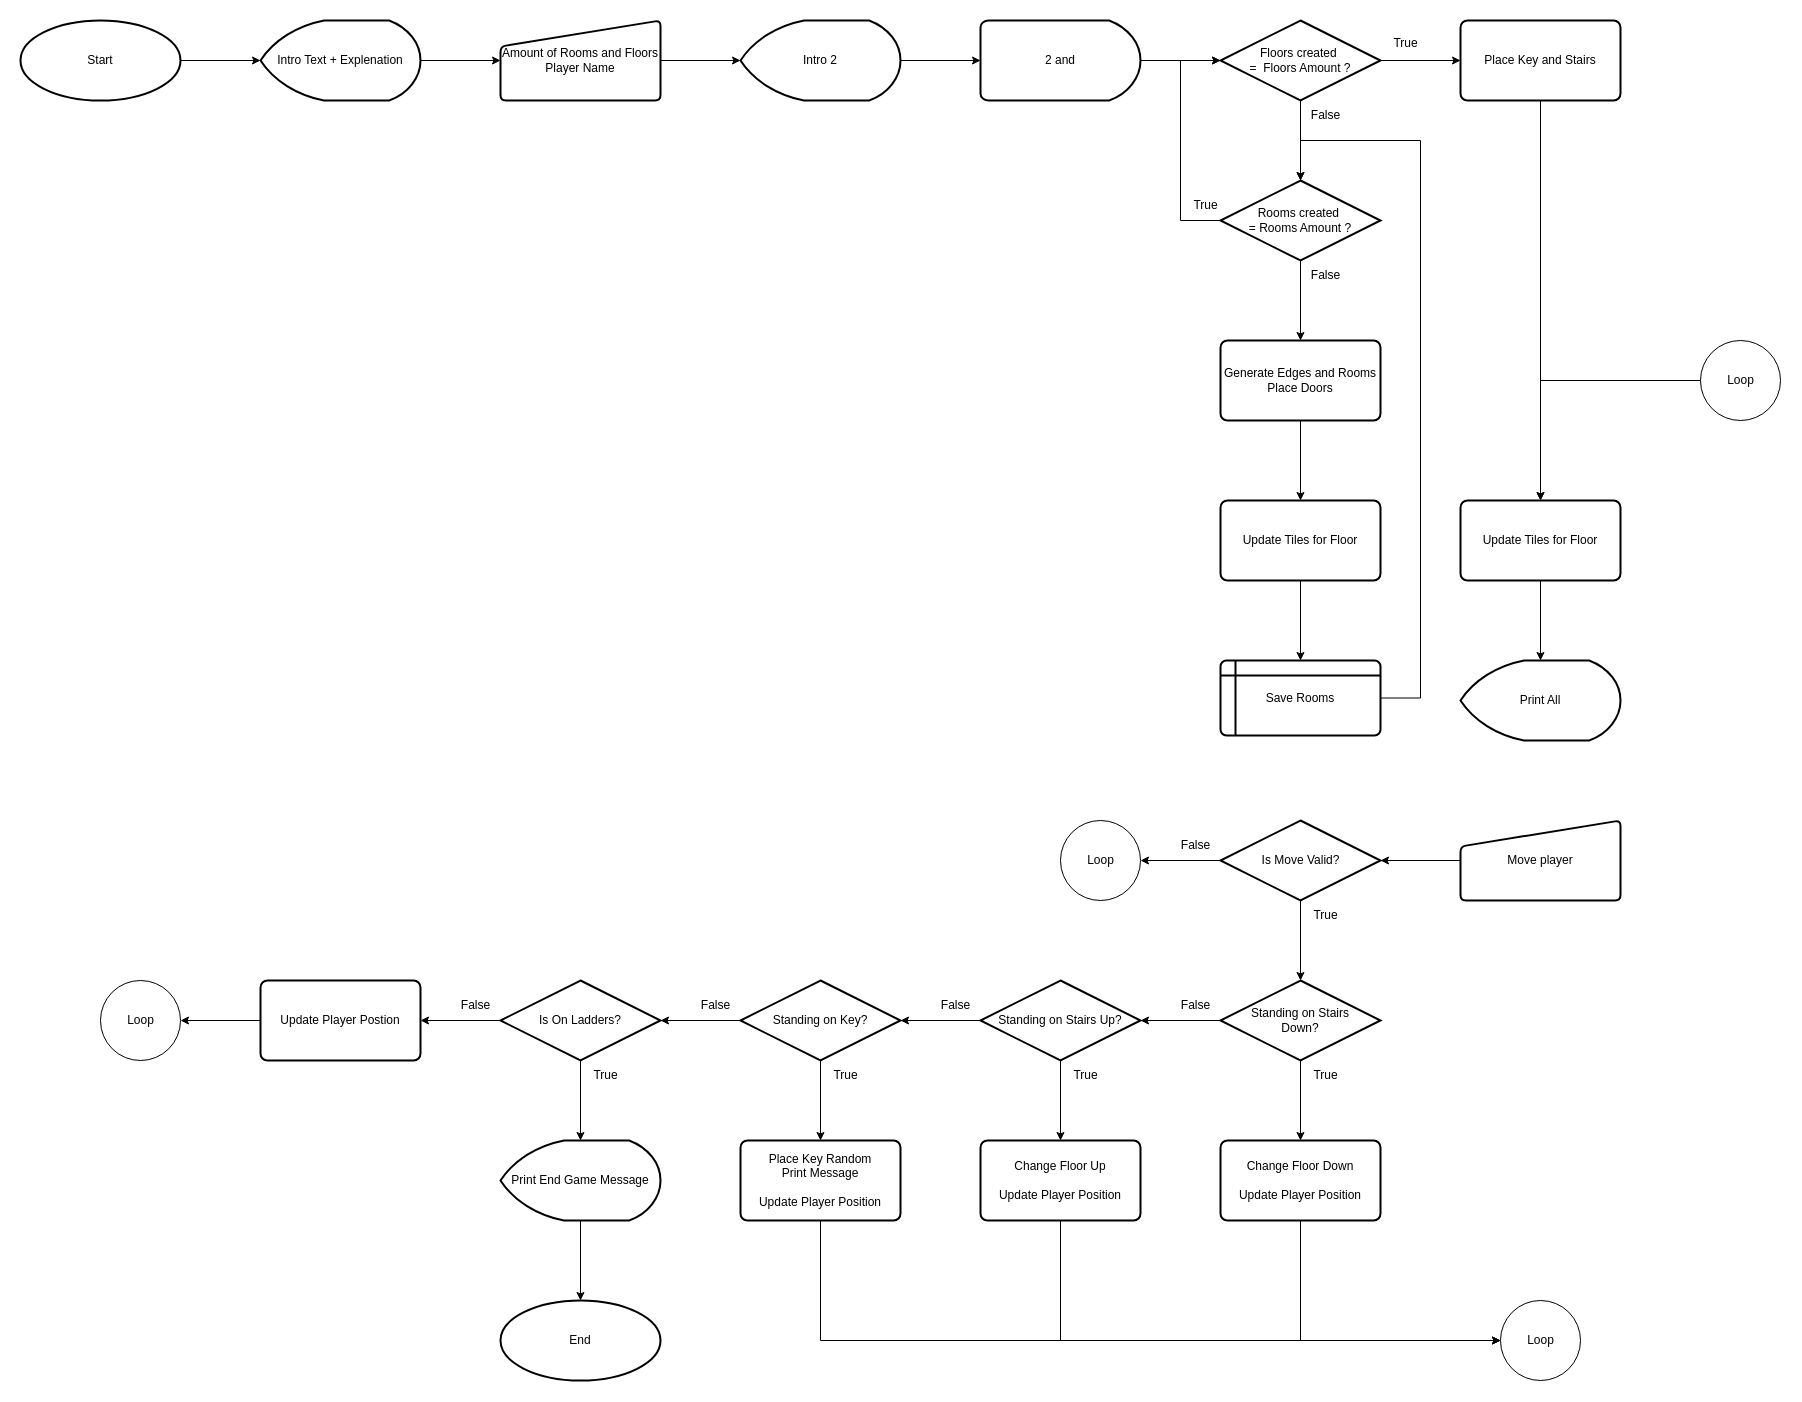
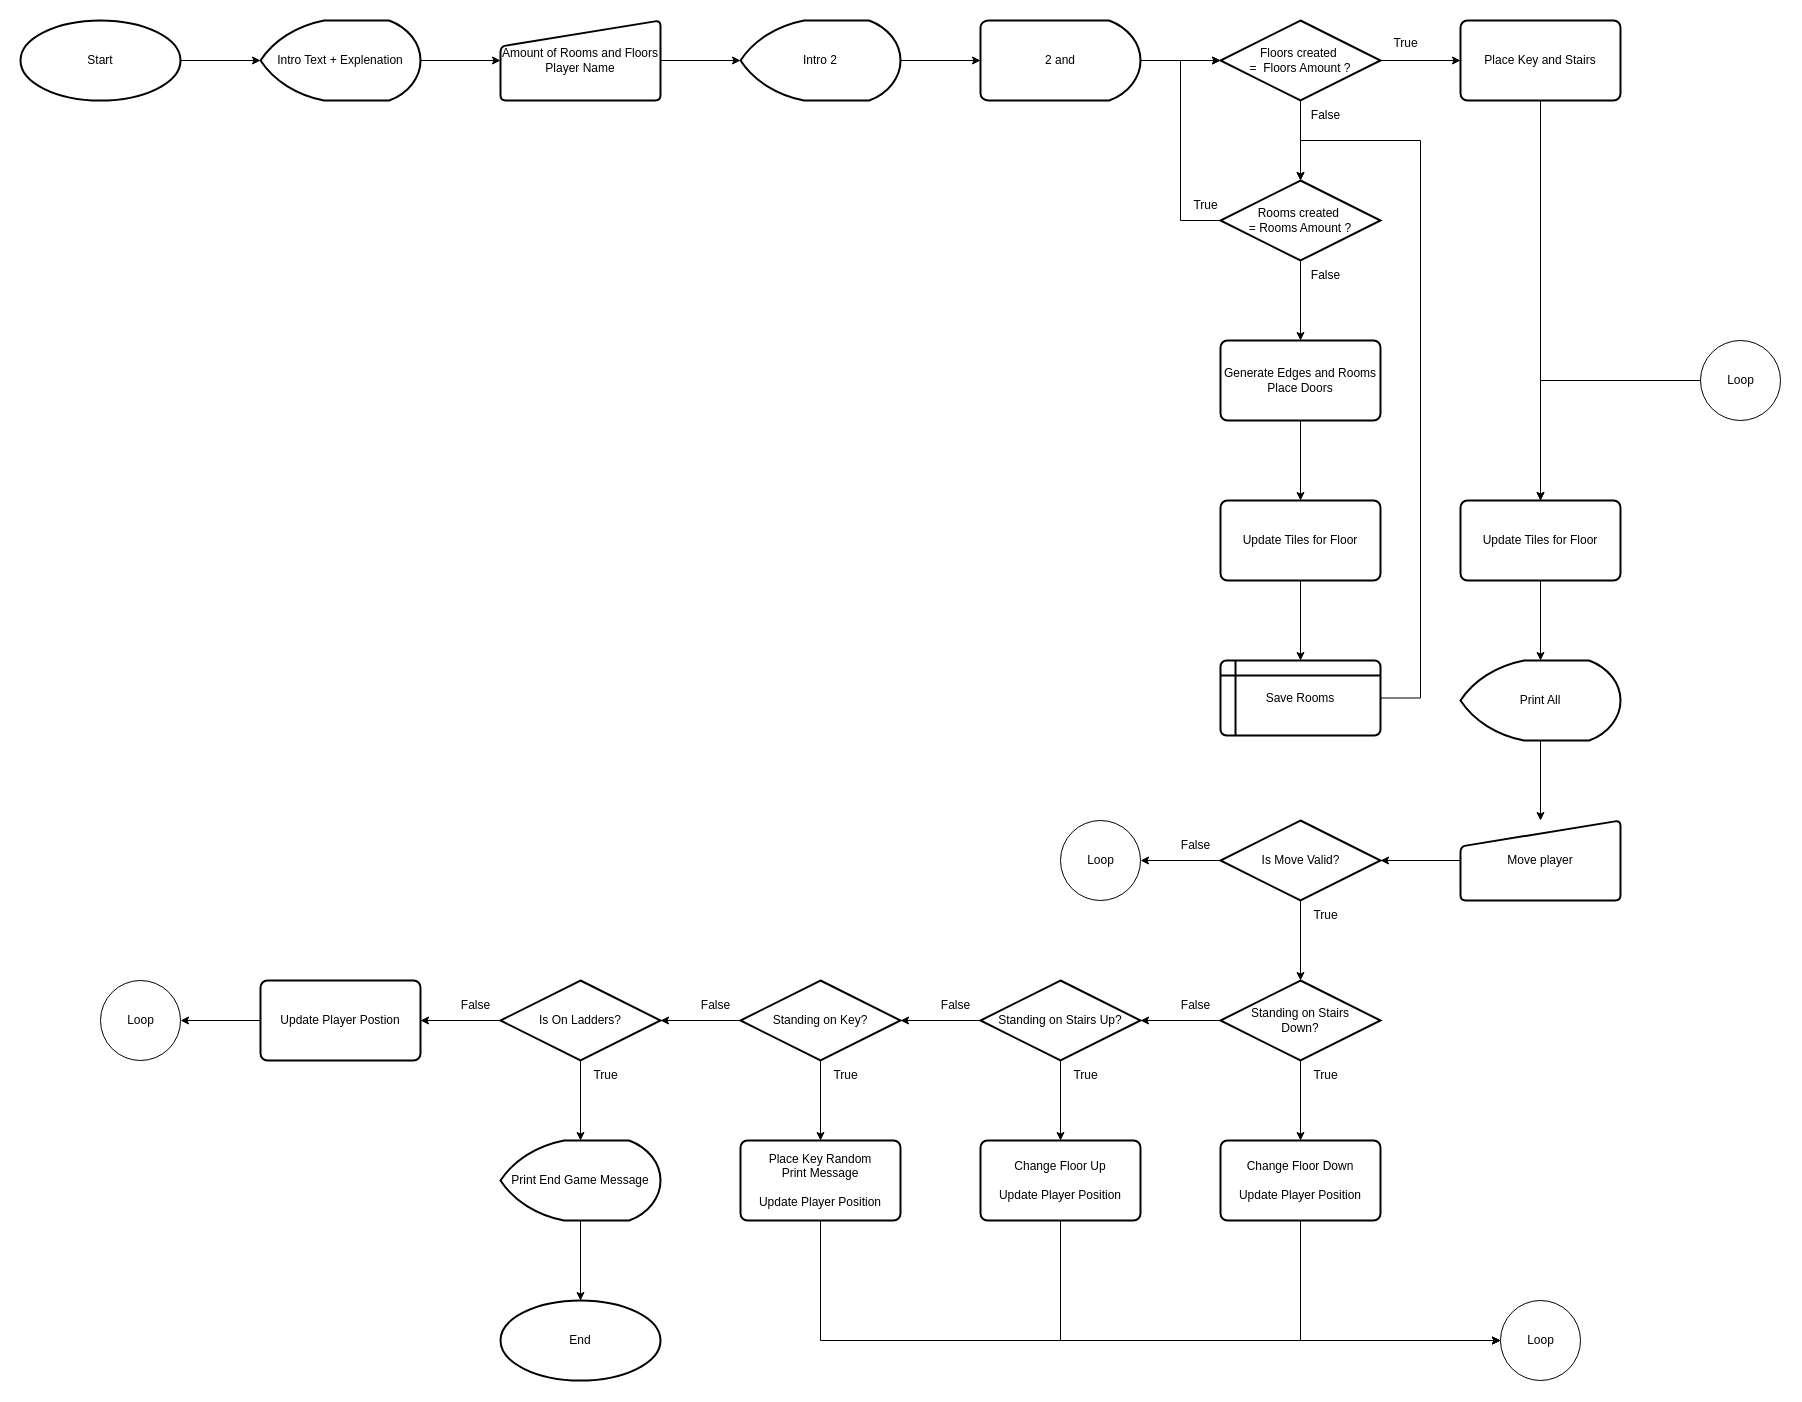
none -> (1541, 778)
